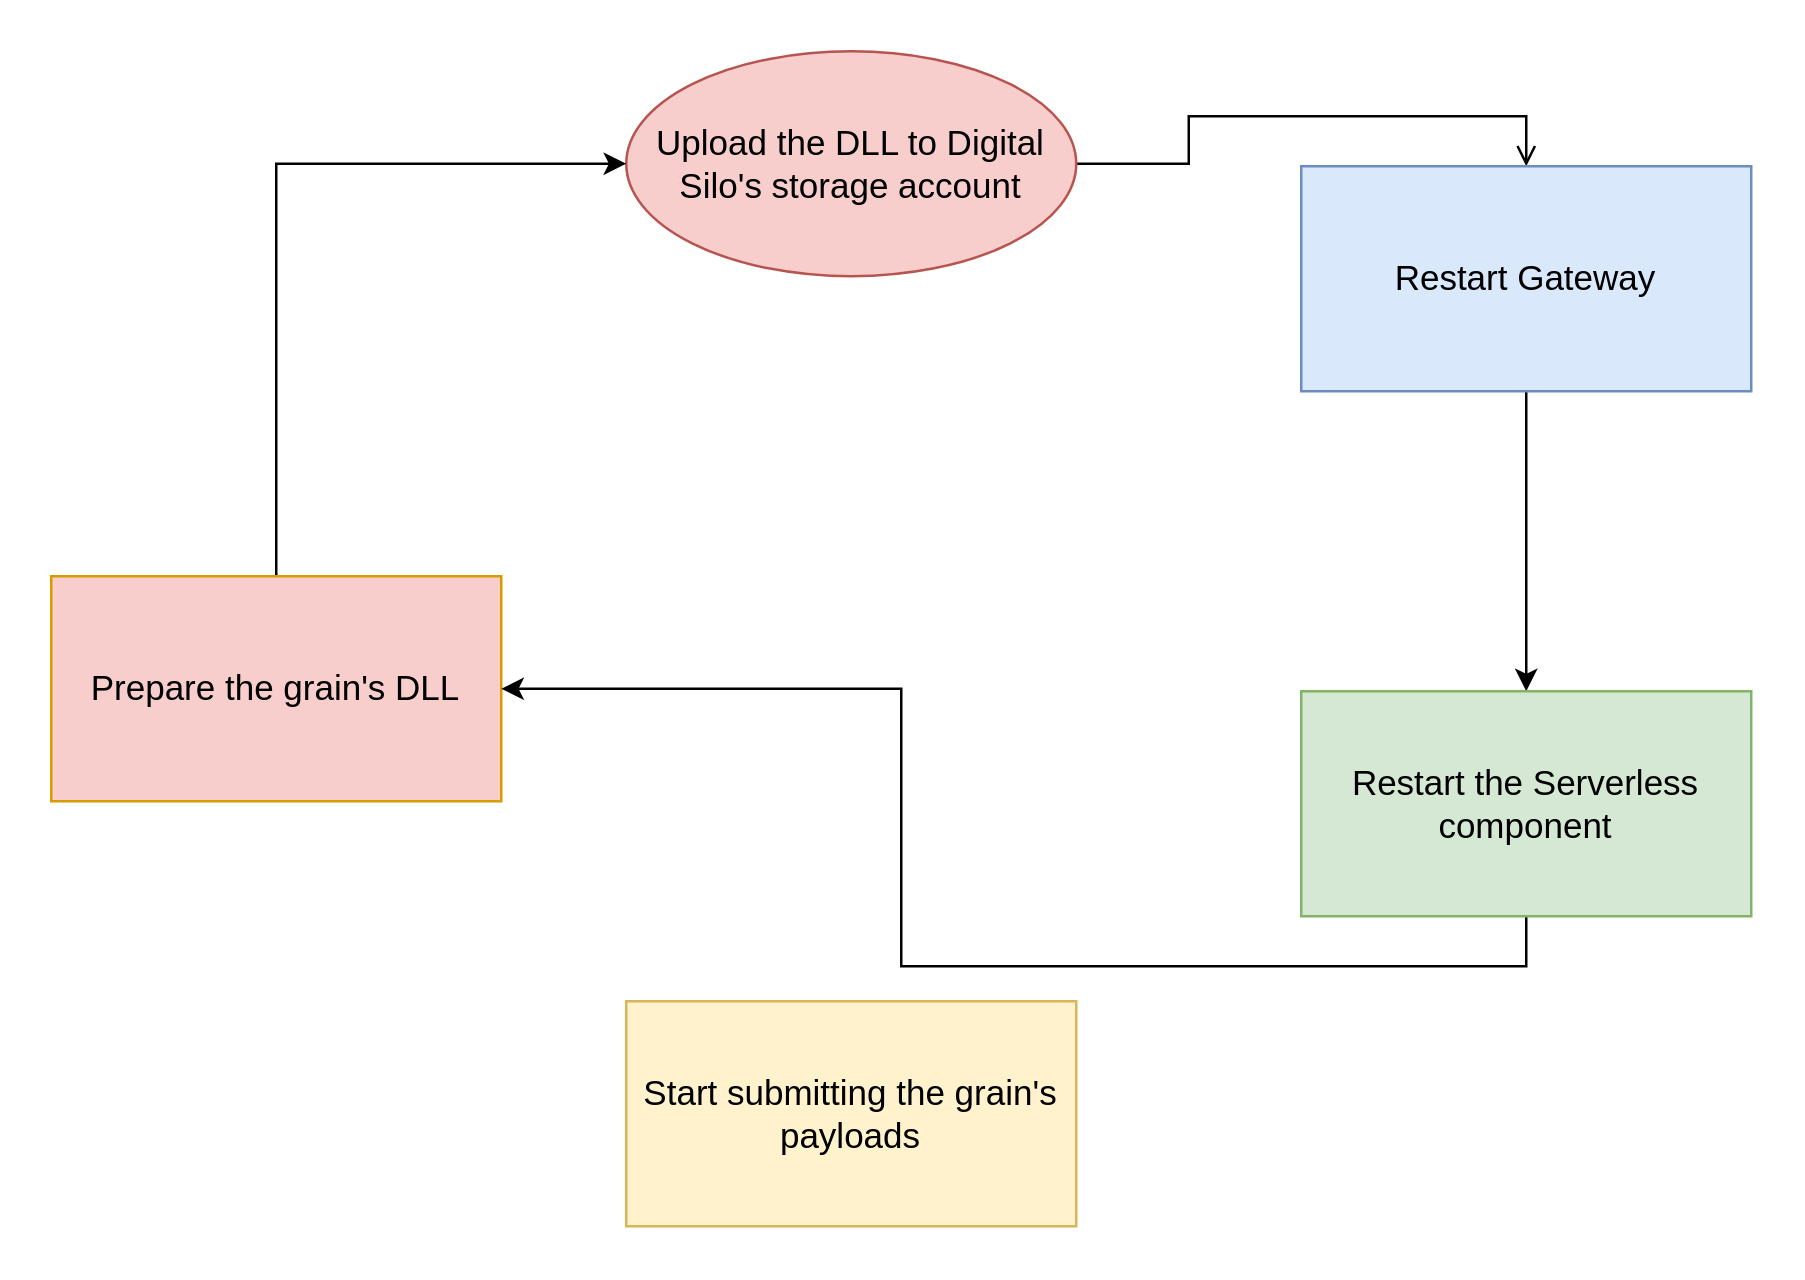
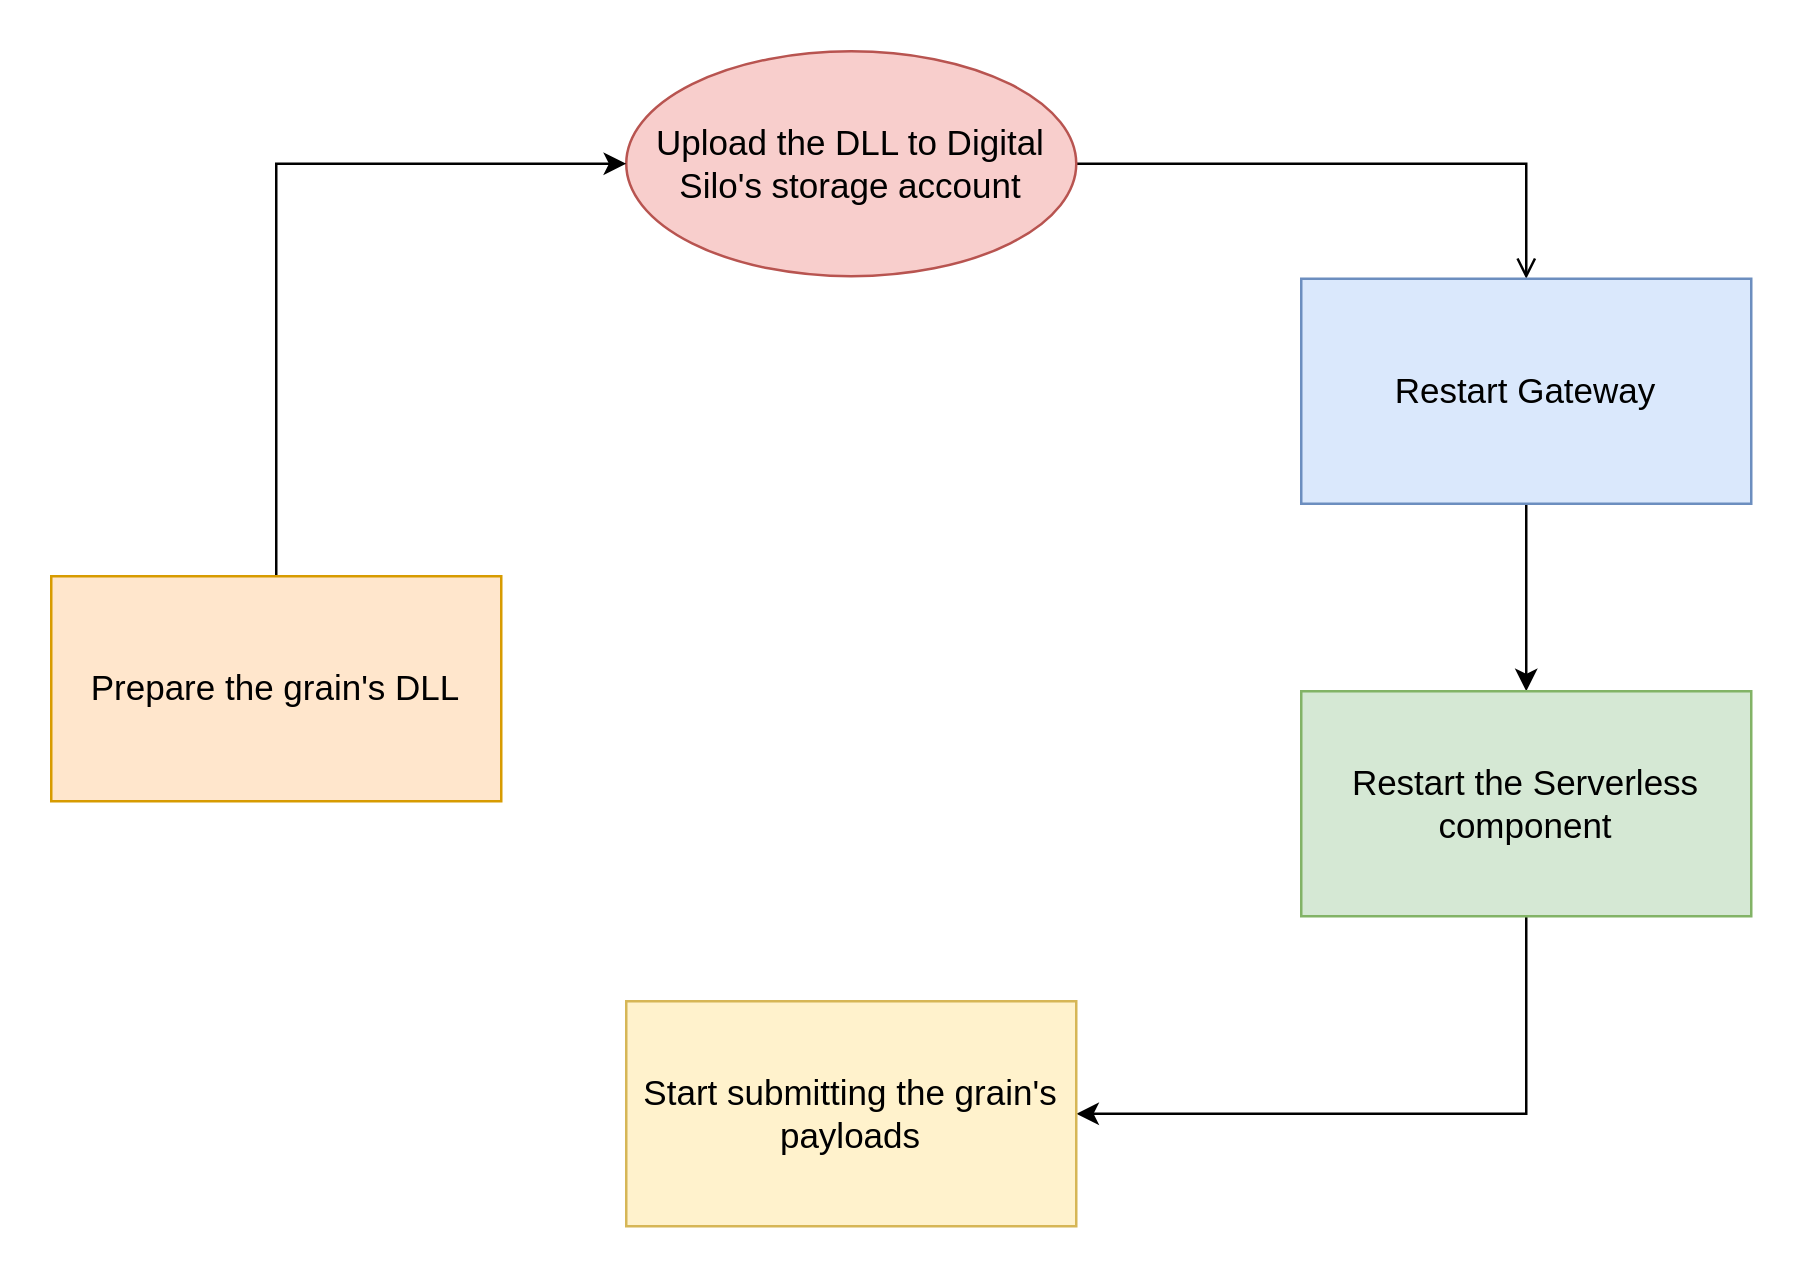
(1526, 279) -> (1526, 391)
(276, 689) -> (276, 689)
(901, 950) -> (1384, 1114)
